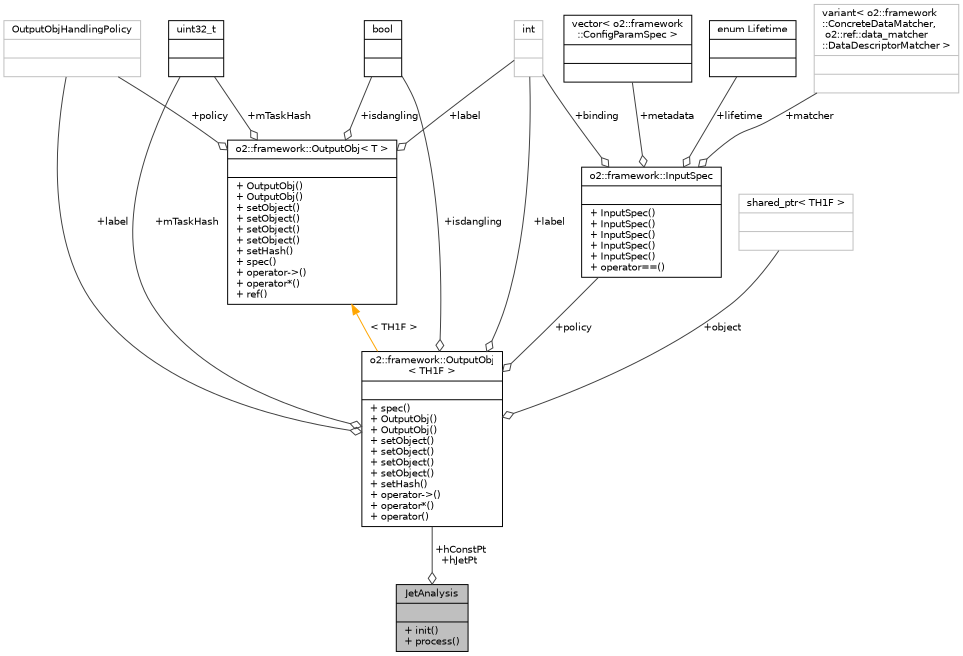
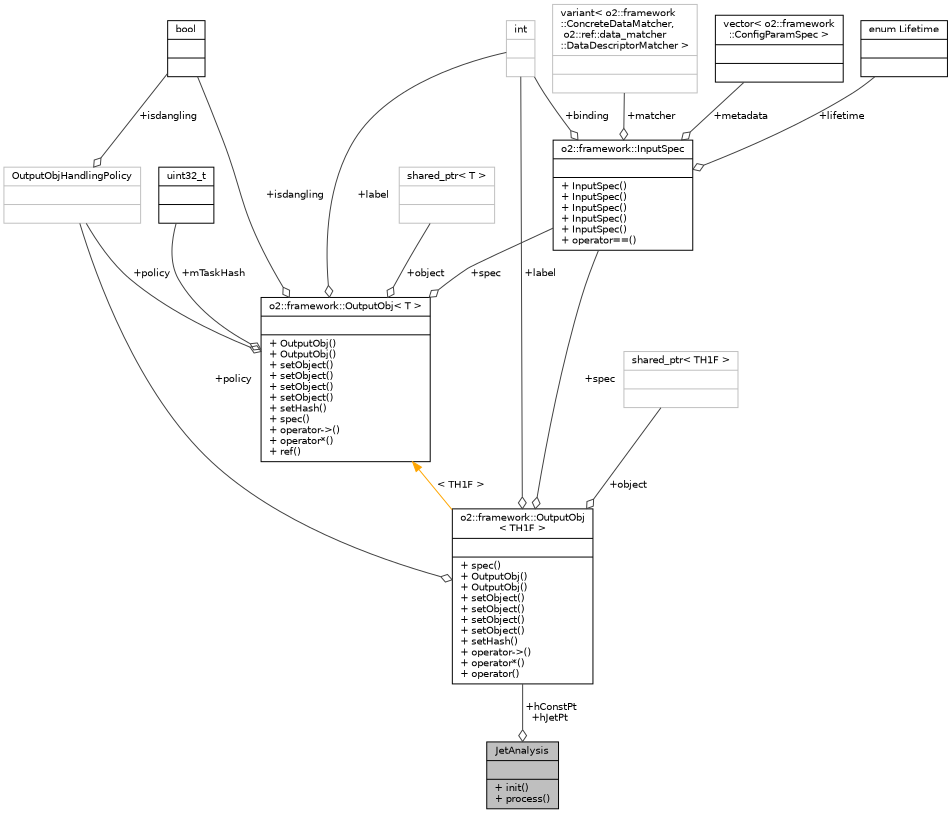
none -> (447, 195)
(436, 205) -> (134, 116)
(112, 222) -> (232, 380)
none -> (494, 256)
(151, 303) -> none
(572, 328) -> (598, 380)
